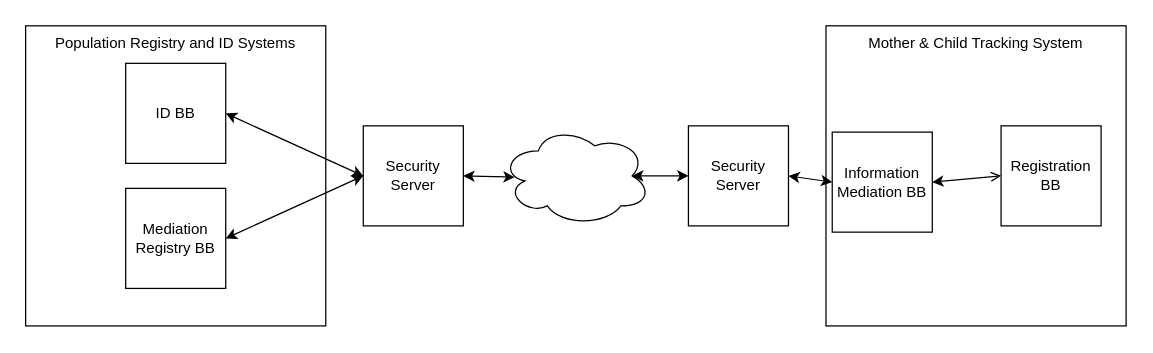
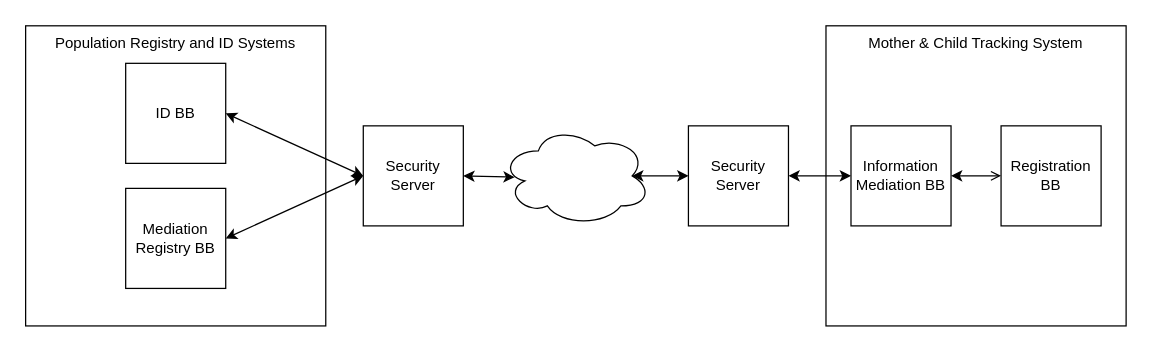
(882, 182) -> (901, 176)
